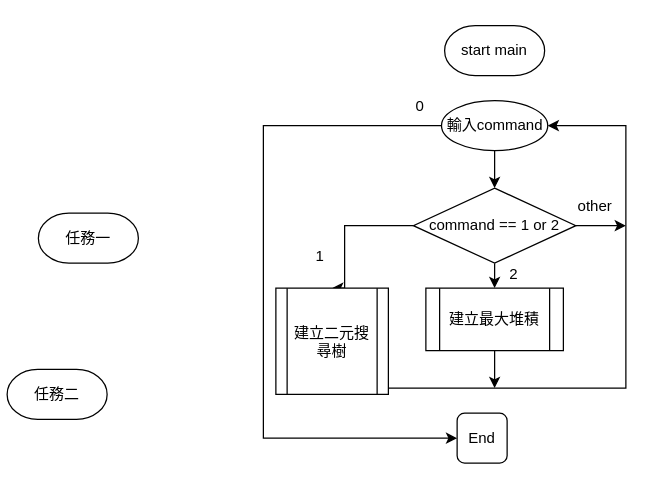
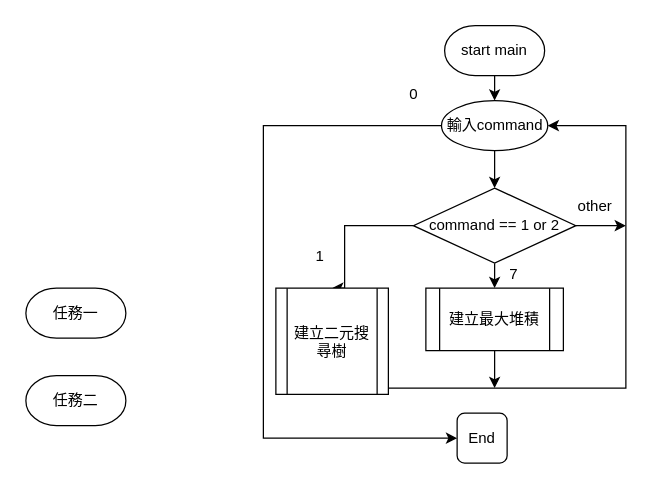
none -> (494, 84)
(419, 107) -> (413, 94)
(88, 238) -> (76, 313)
(514, 274) -> (514, 274)
(57, 394) -> (76, 401)
